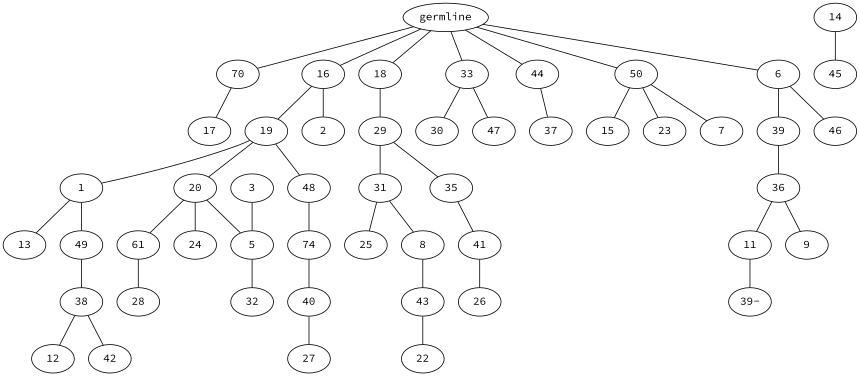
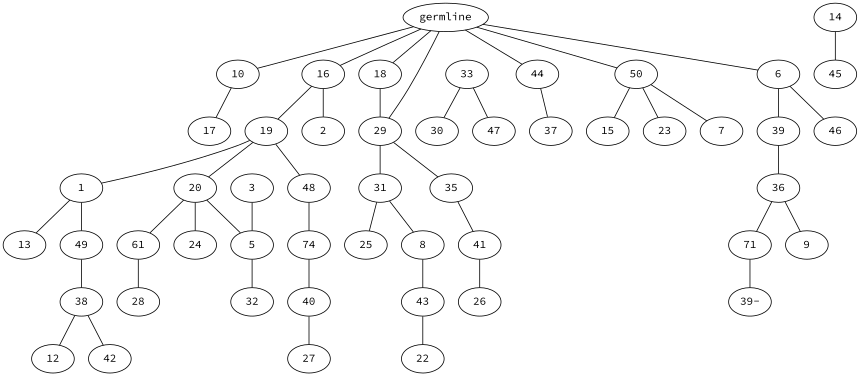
(456, 46) -> (416, 76)
(238, 74) -> (238, 74)
(750, 245) -> (750, 245)
